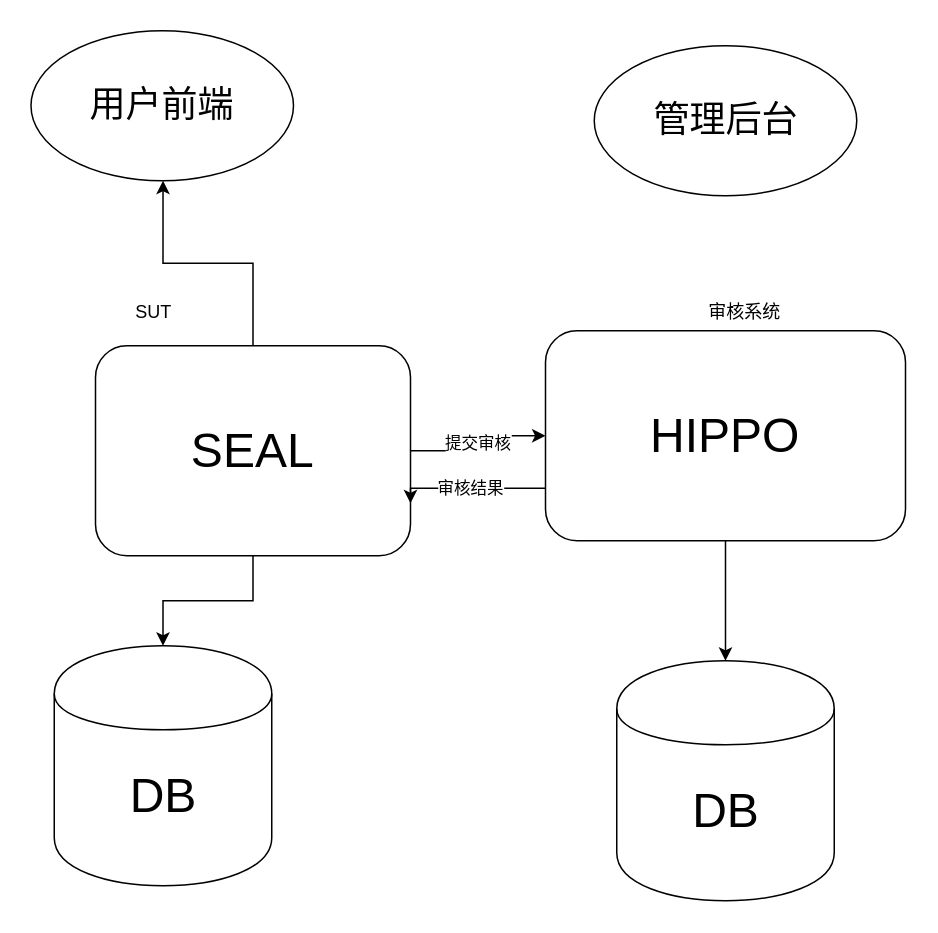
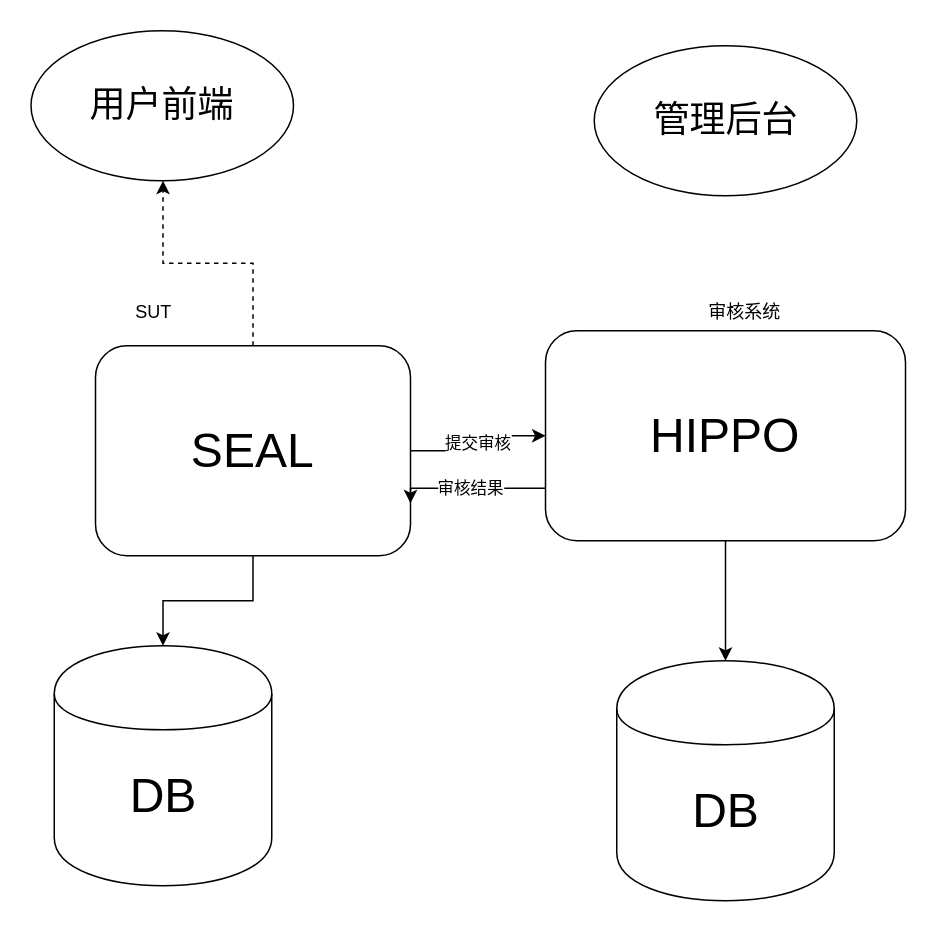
(212, 263) -> (212, 263)
